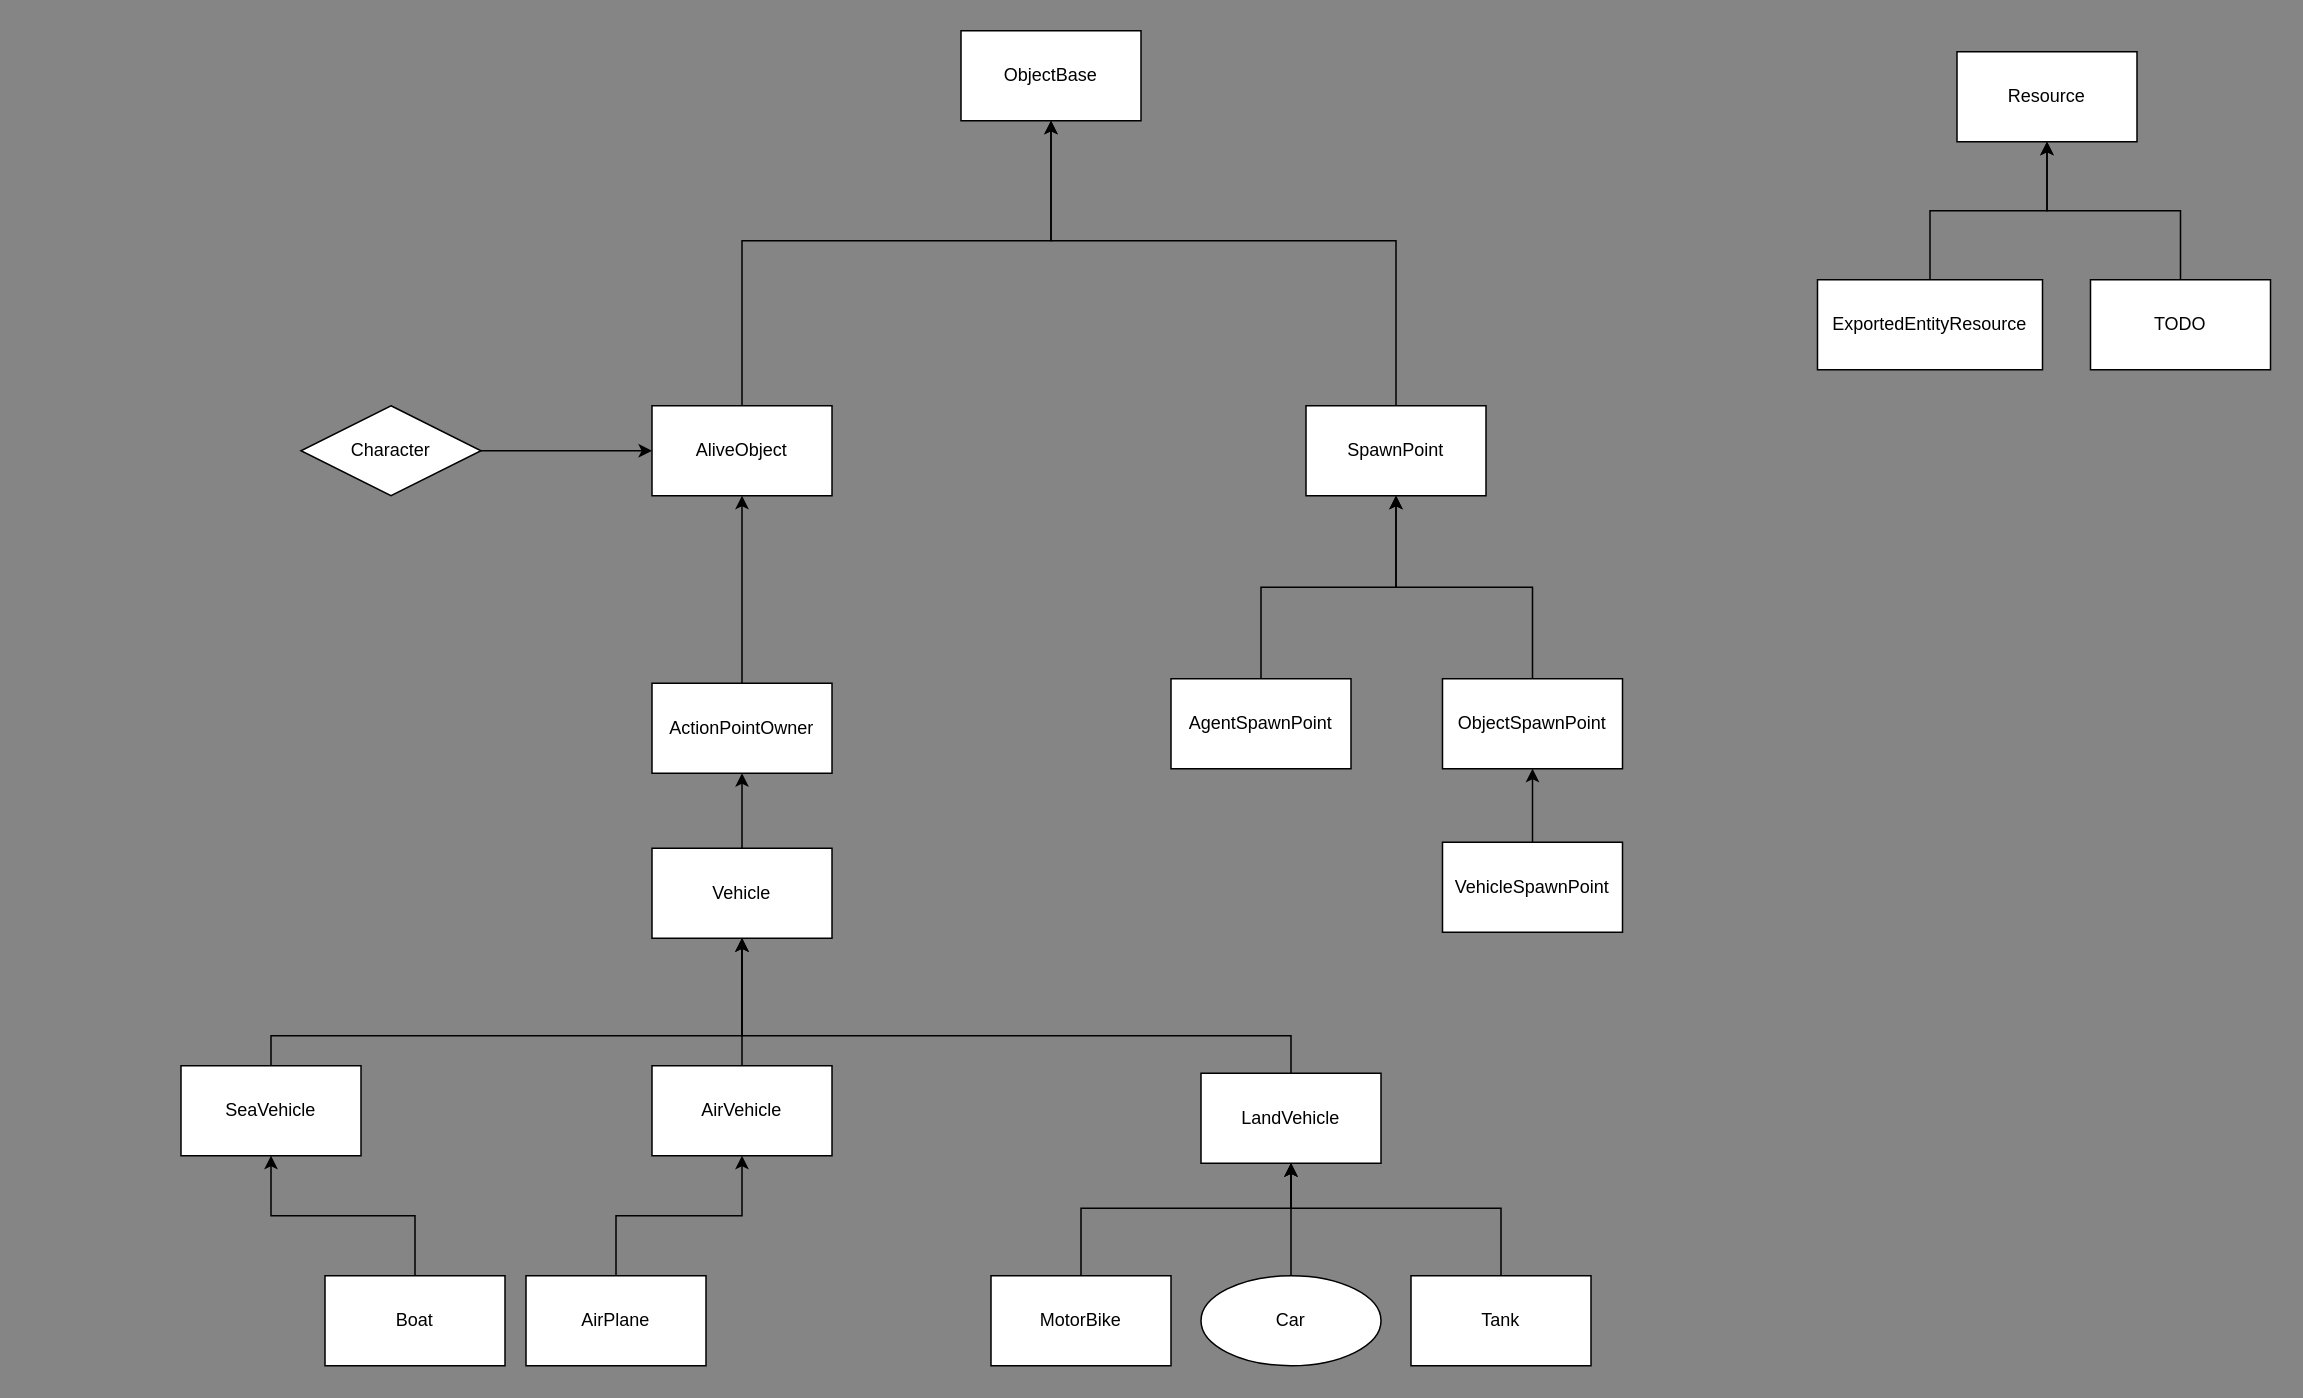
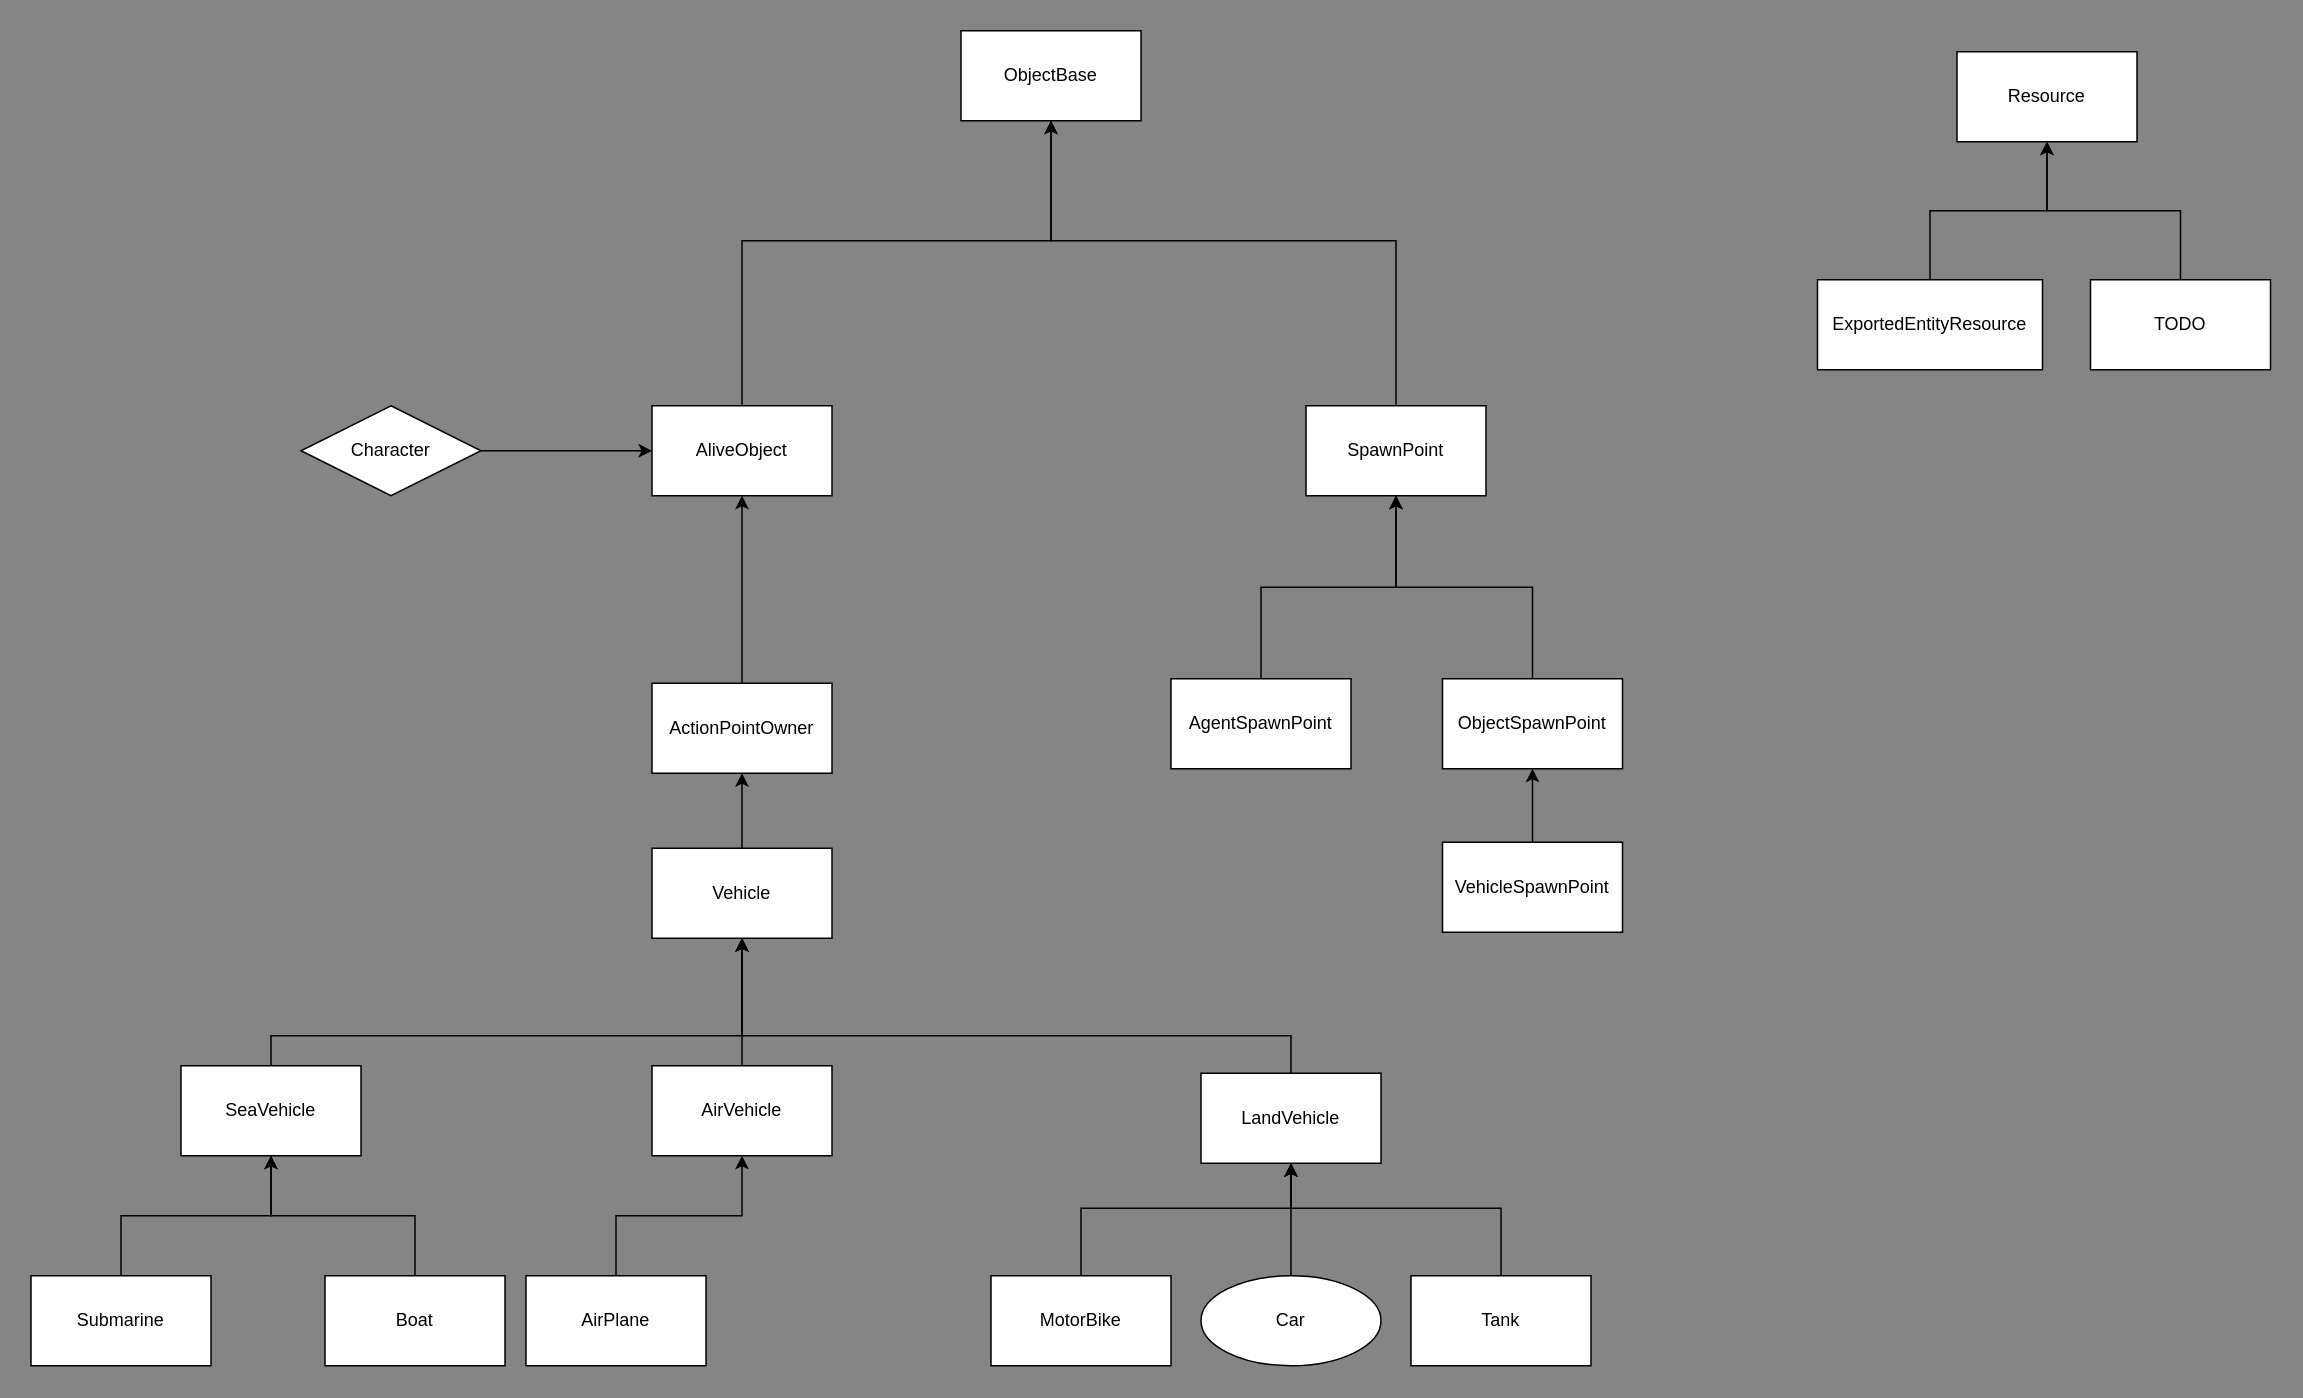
none -> (165, 1216)
none -> (121, 1321)
